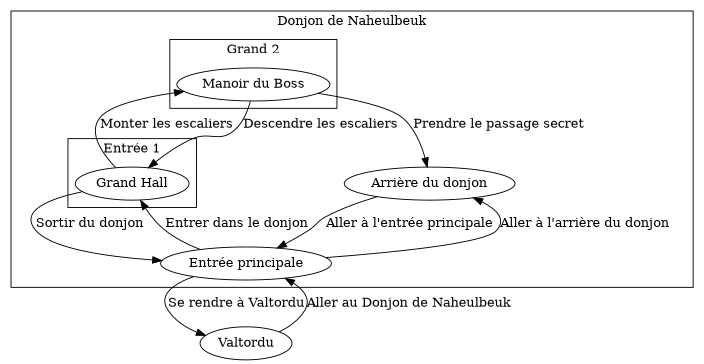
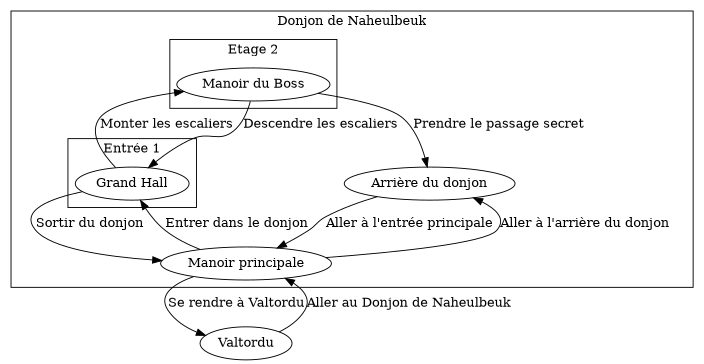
(253, 50) -> (253, 50)
(246, 263) -> (246, 263)
